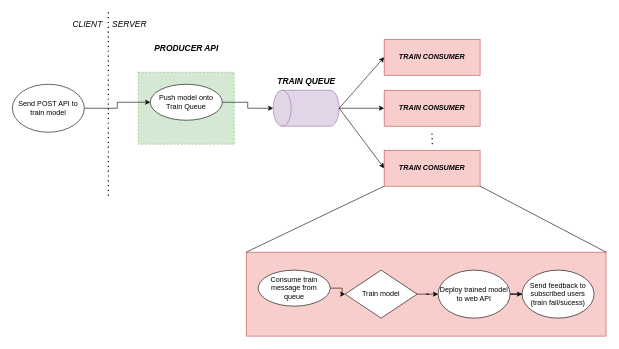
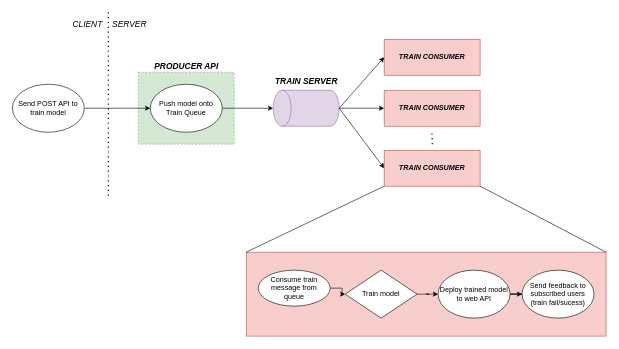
(186, 48) -> (186, 66)
(307, 81) -> (307, 81)
(186, 102) -> (186, 108)
